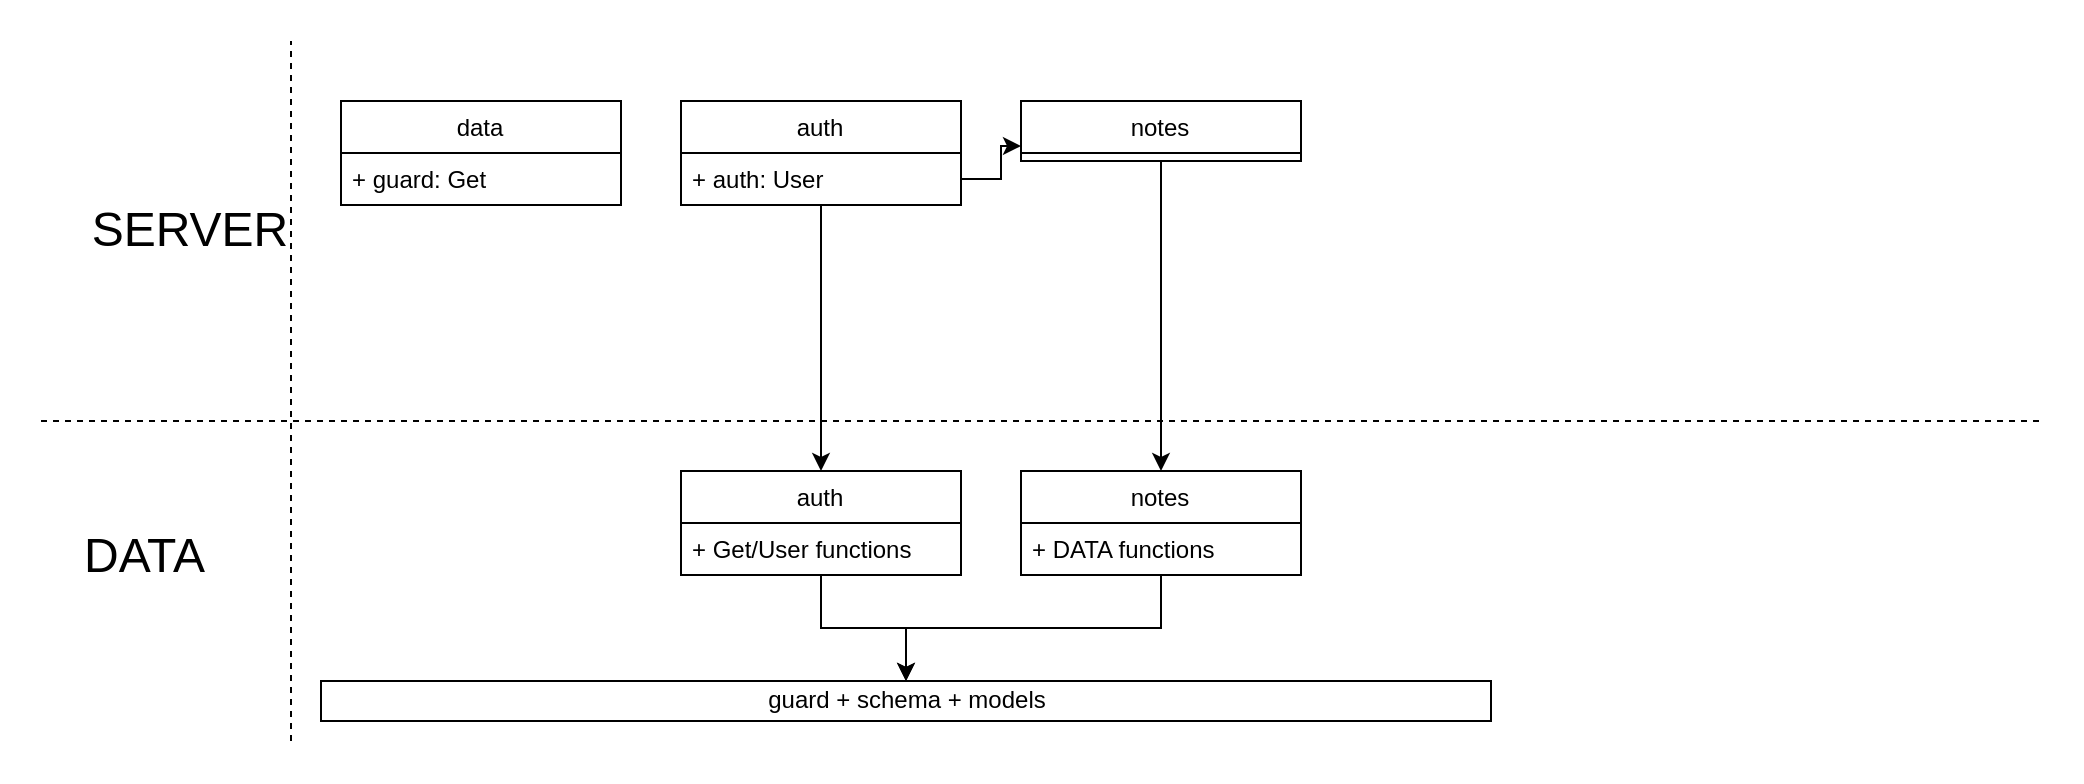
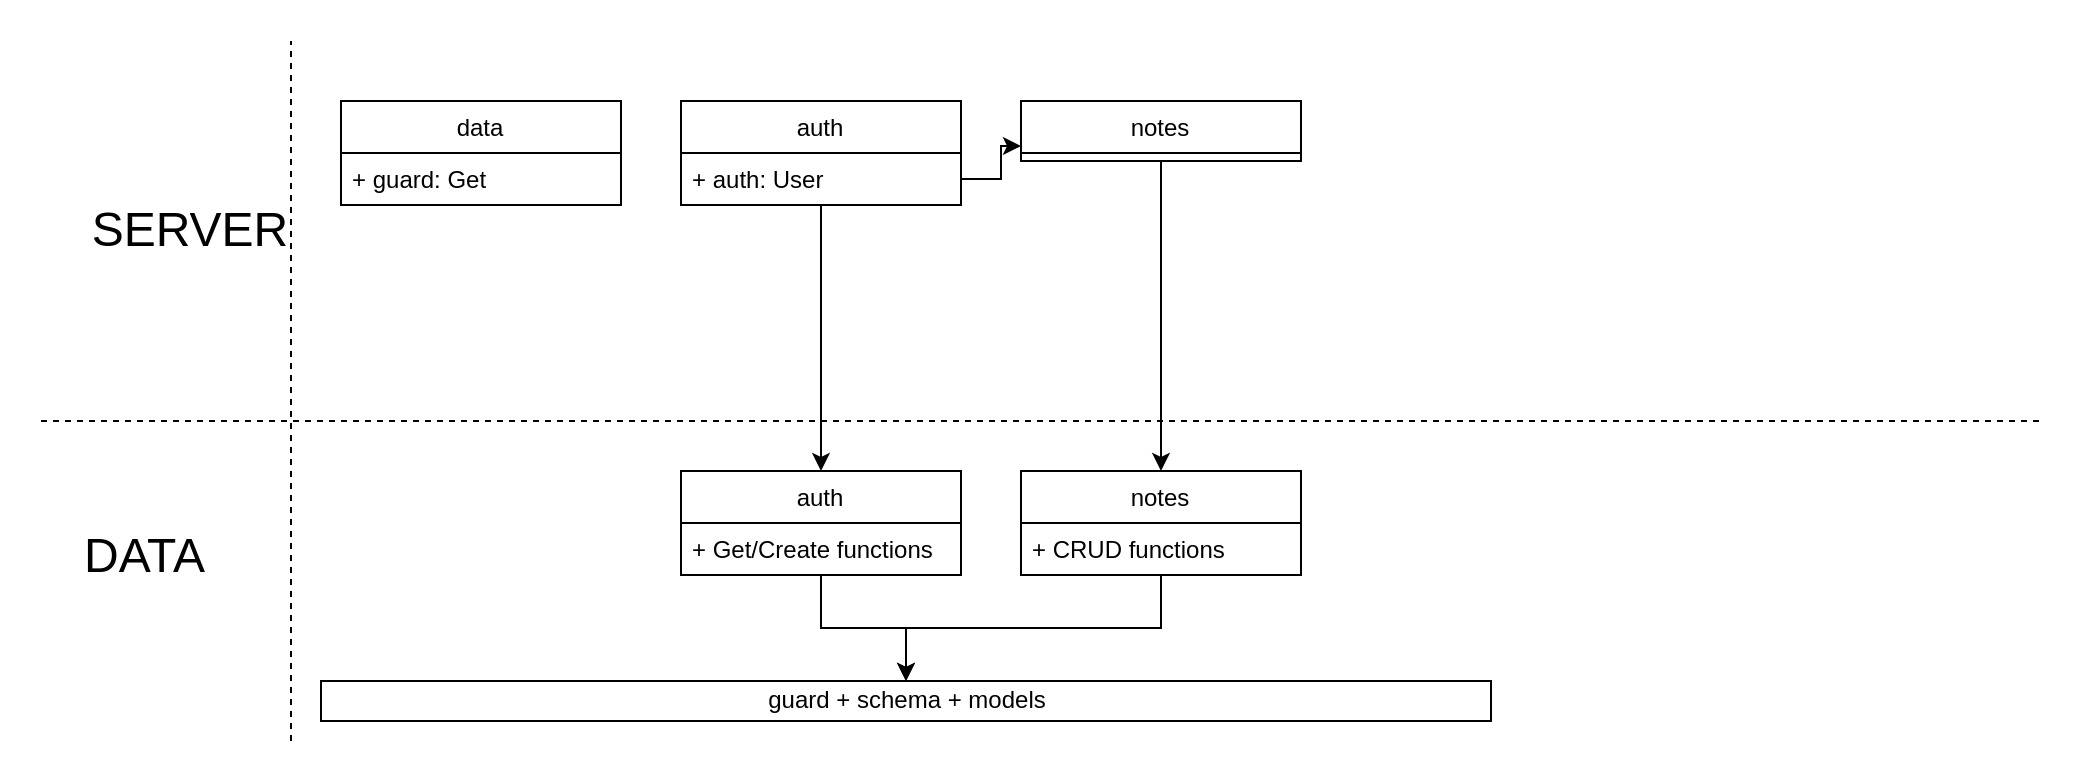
(817, 550) -> (830, 550)
(1130, 550) -> (1130, 550)
